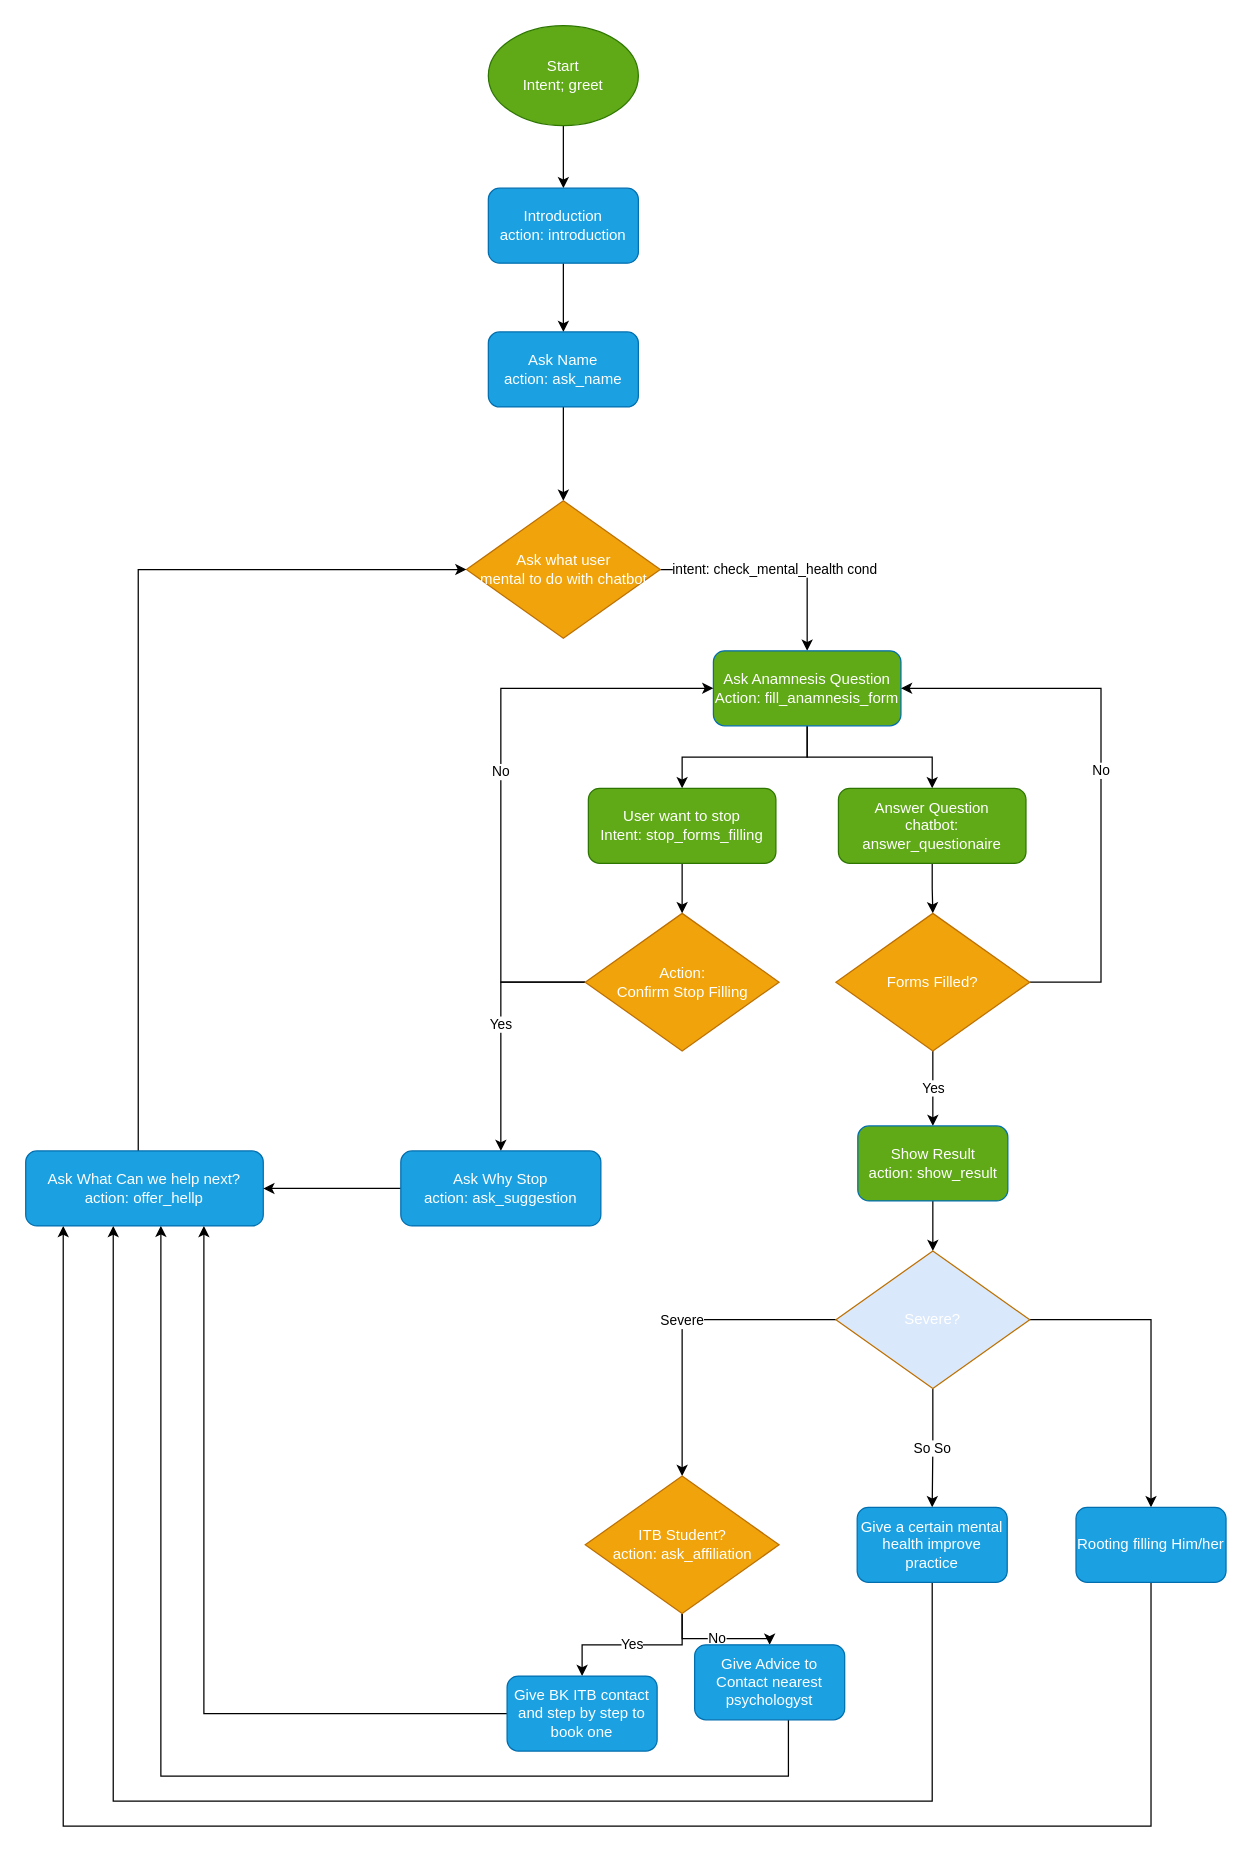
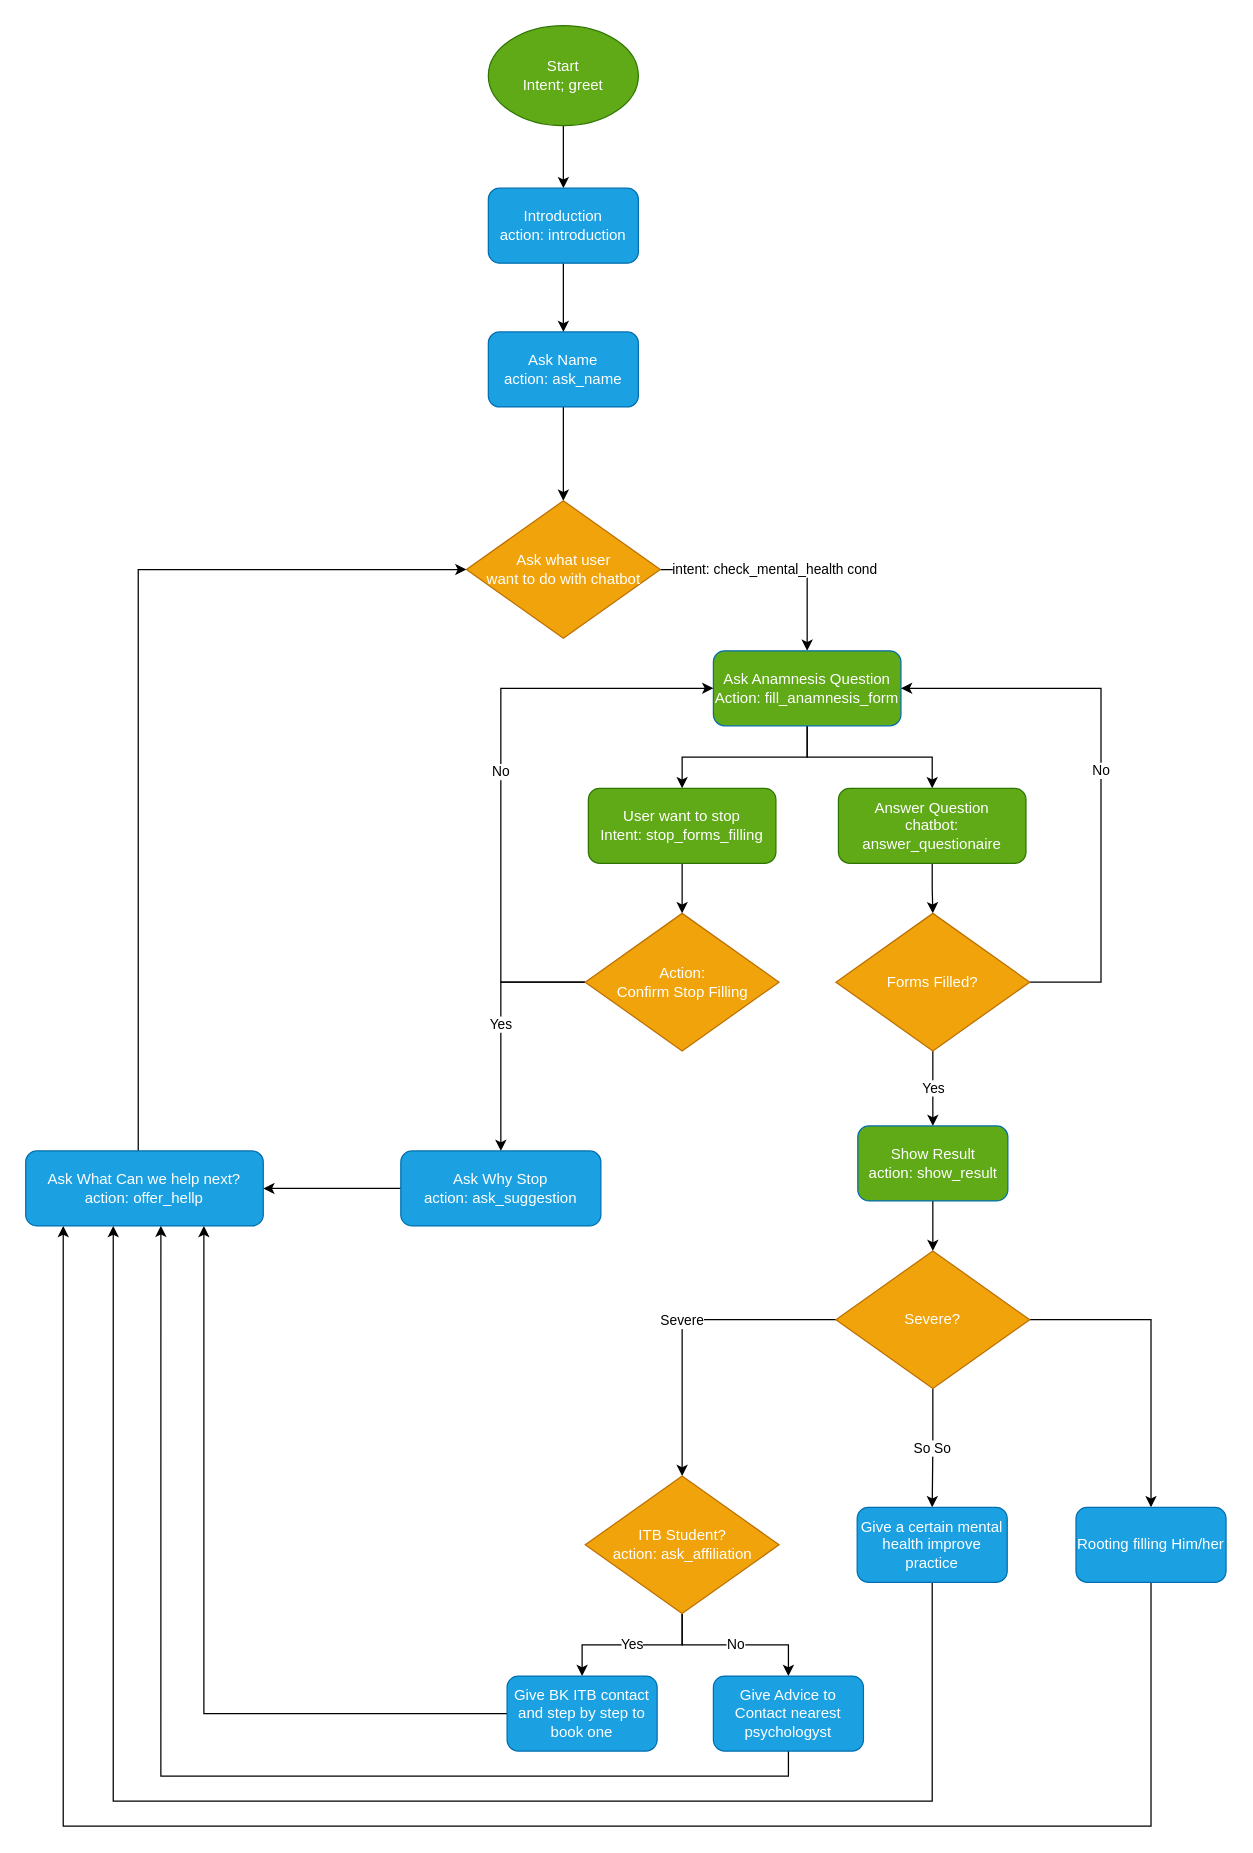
(564, 569) -> (564, 569)
(933, 1319) -> (933, 1319)
(769, 1682) -> (788, 1713)
